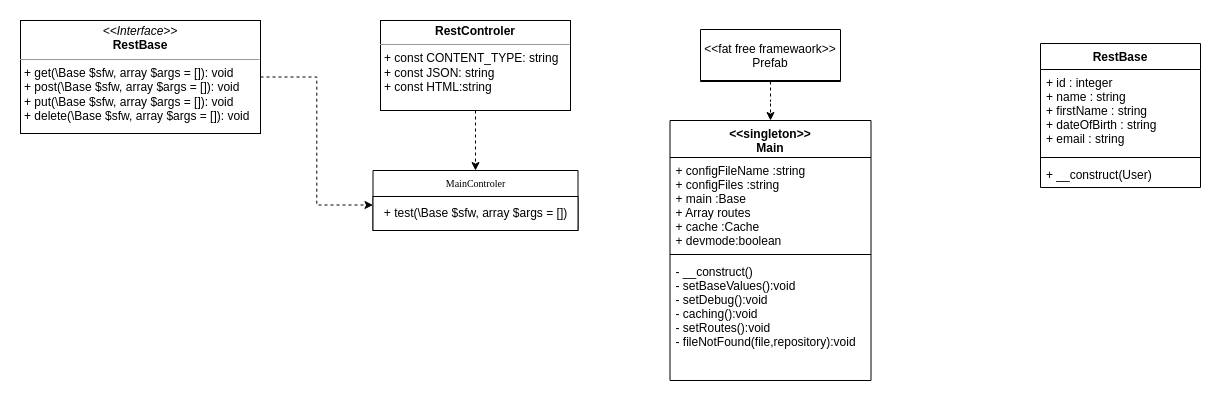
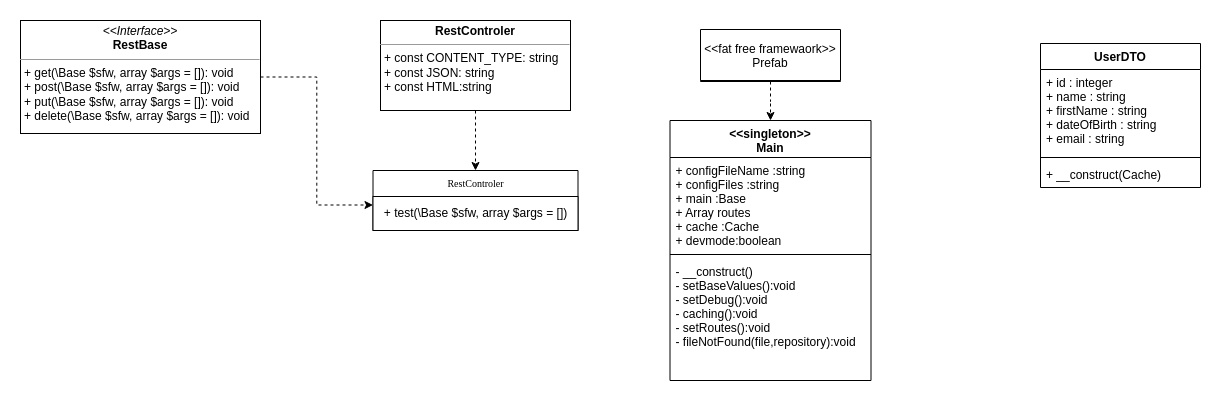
(1120, 57) -> (1120, 57)
(1108, 175) -> (1112, 175)
(476, 184) -> (476, 184)
